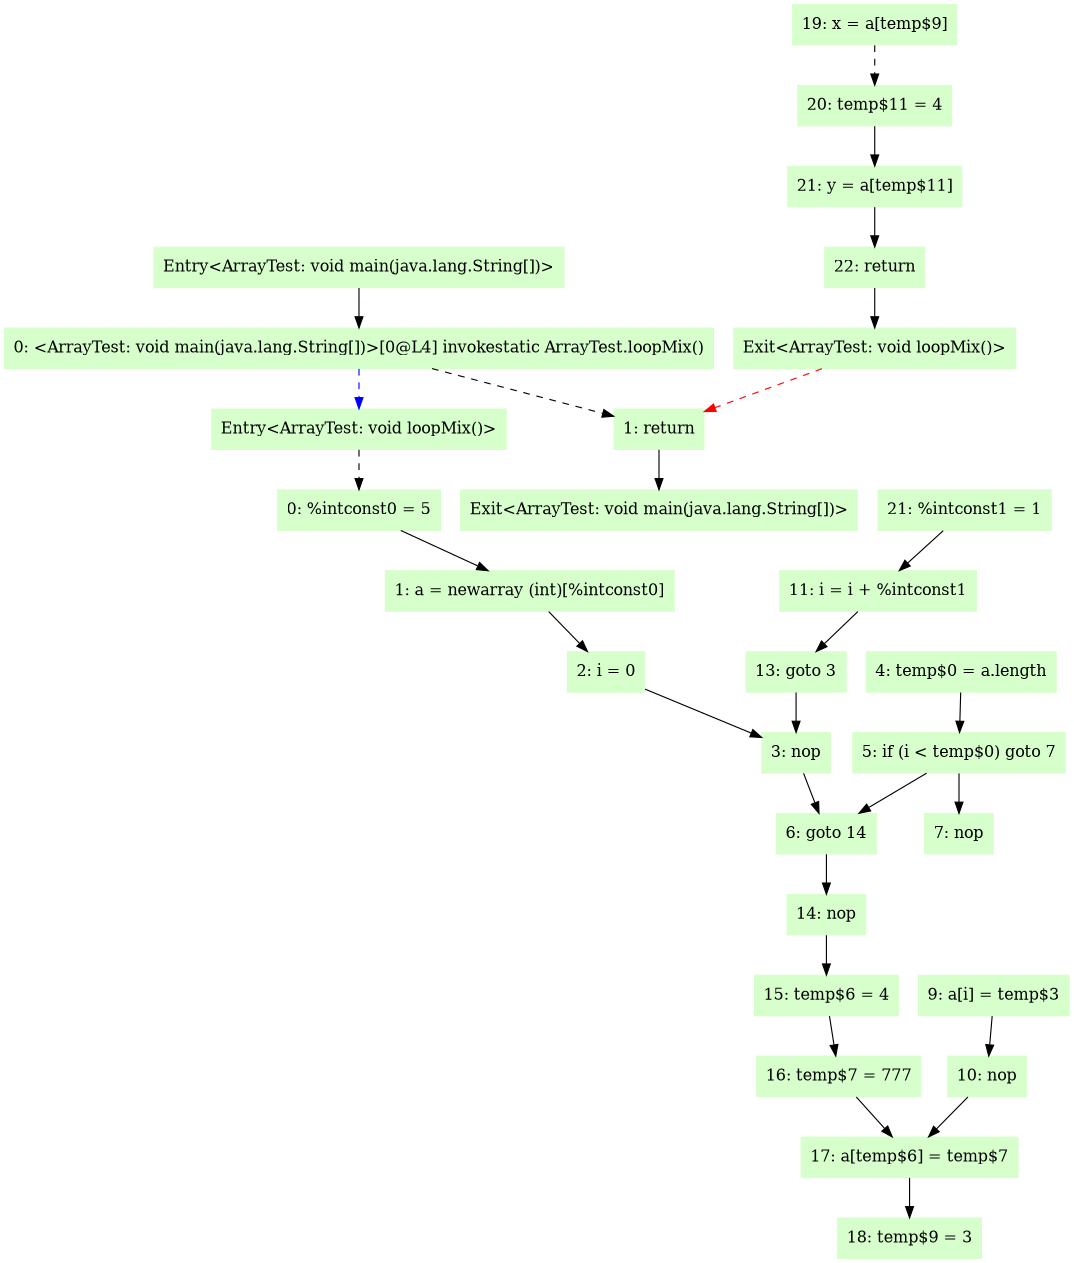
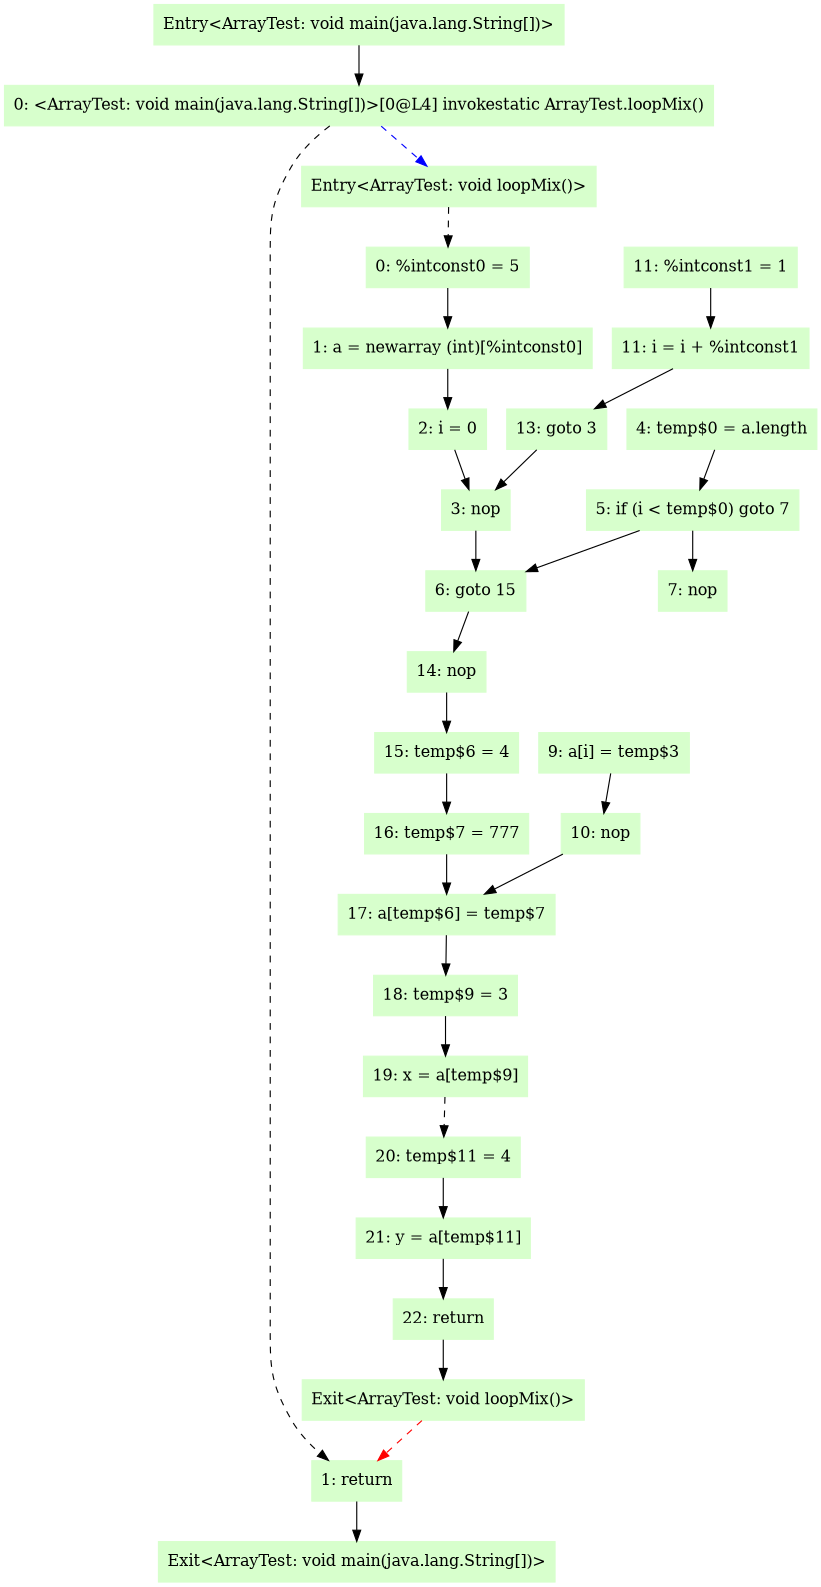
(965, 510) -> (711, 267)
(826, 834) -> (476, 591)
none -> (446, 1030)
